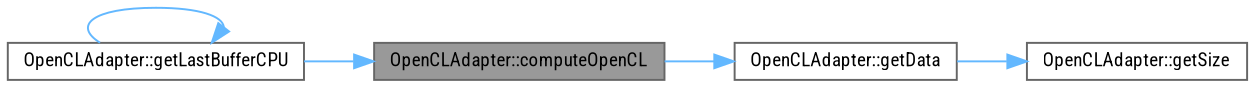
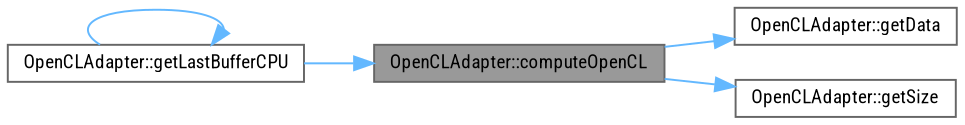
(982, 61) -> (690, 82)
